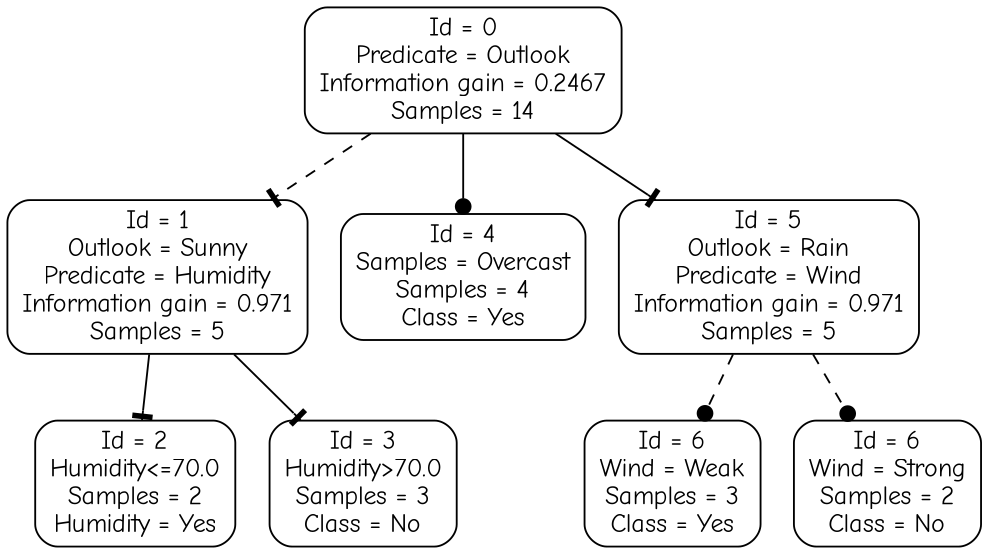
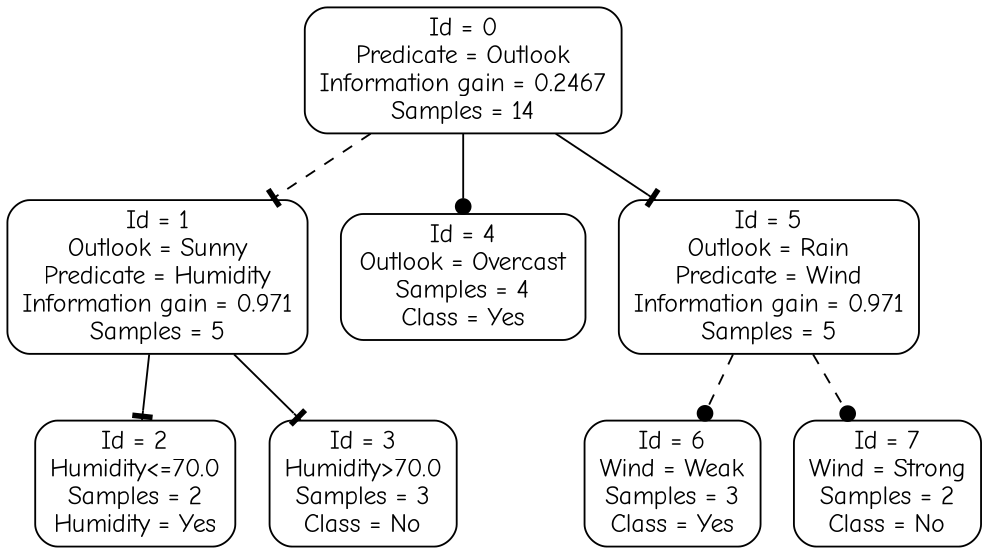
(463, 277) -> (463, 277)
(887, 484) -> (887, 484)
